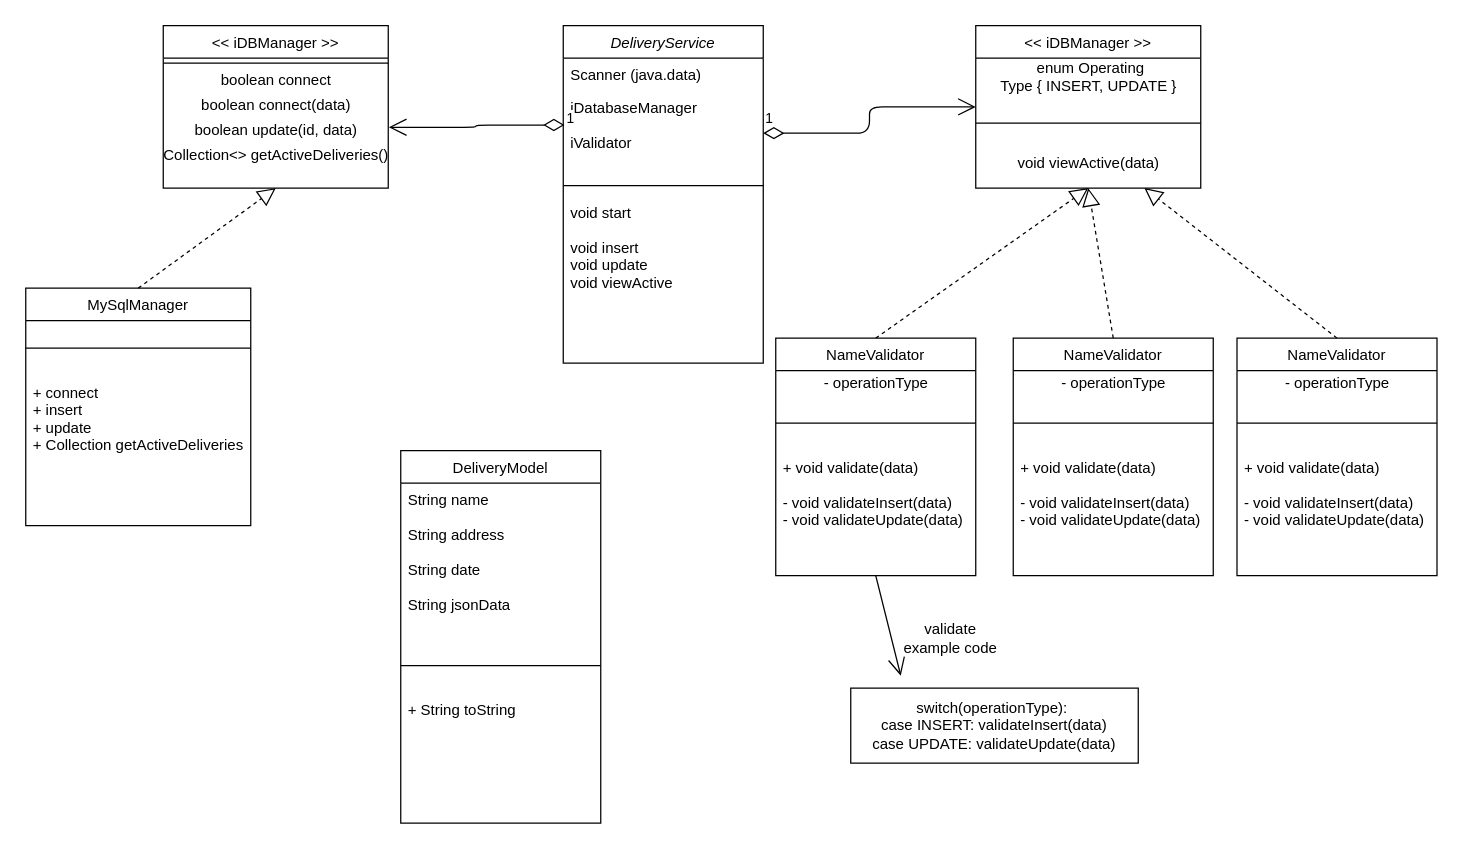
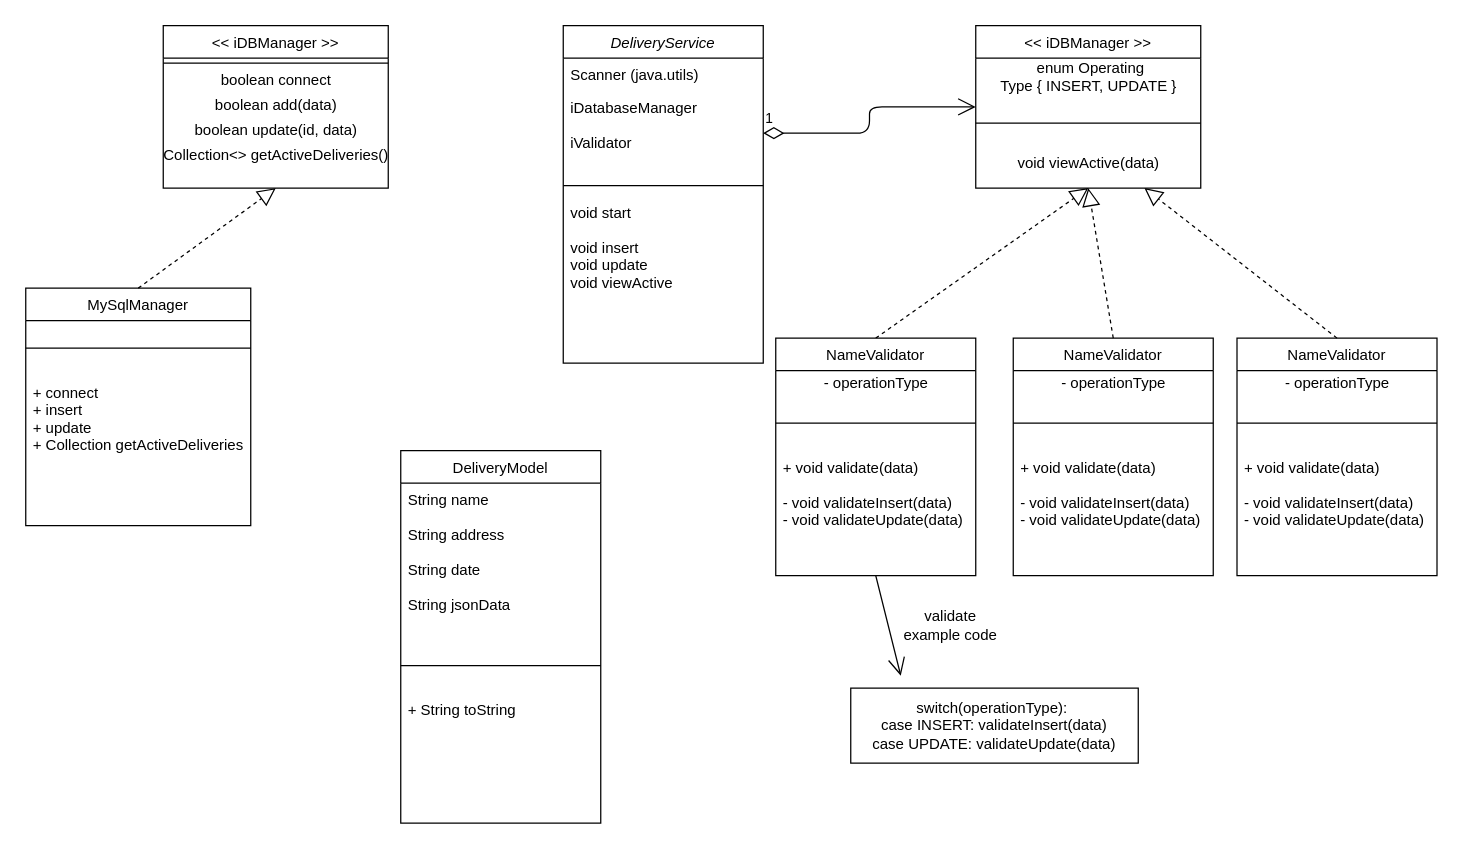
(646, 75) -> (646, 75)
(276, 106) -> (276, 106)
(470, 127) -> none
(951, 638) -> (951, 626)
